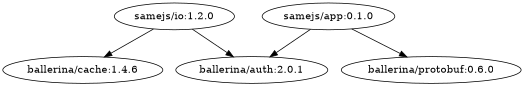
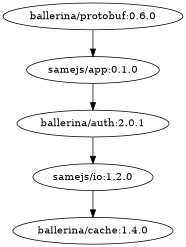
(210, 41) -> (93, 147)
(376, 41) -> (93, 40)
(83, 70) -> (93, 231)
